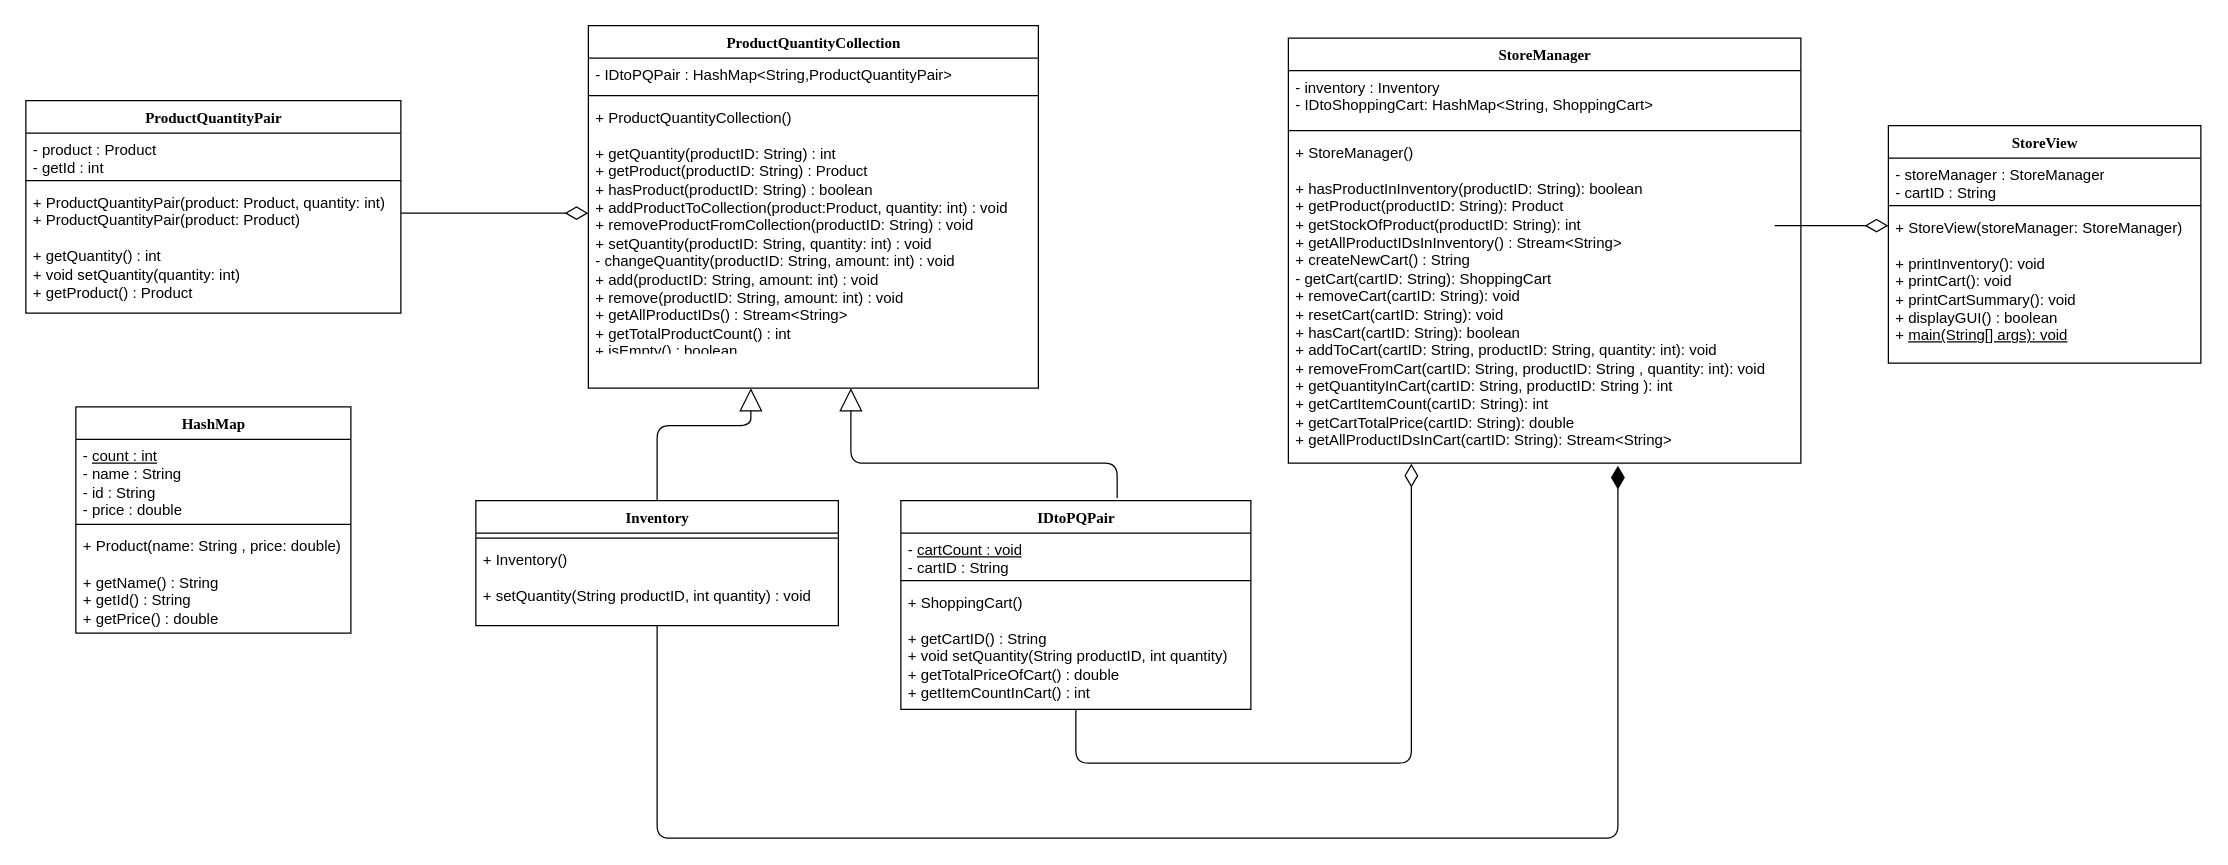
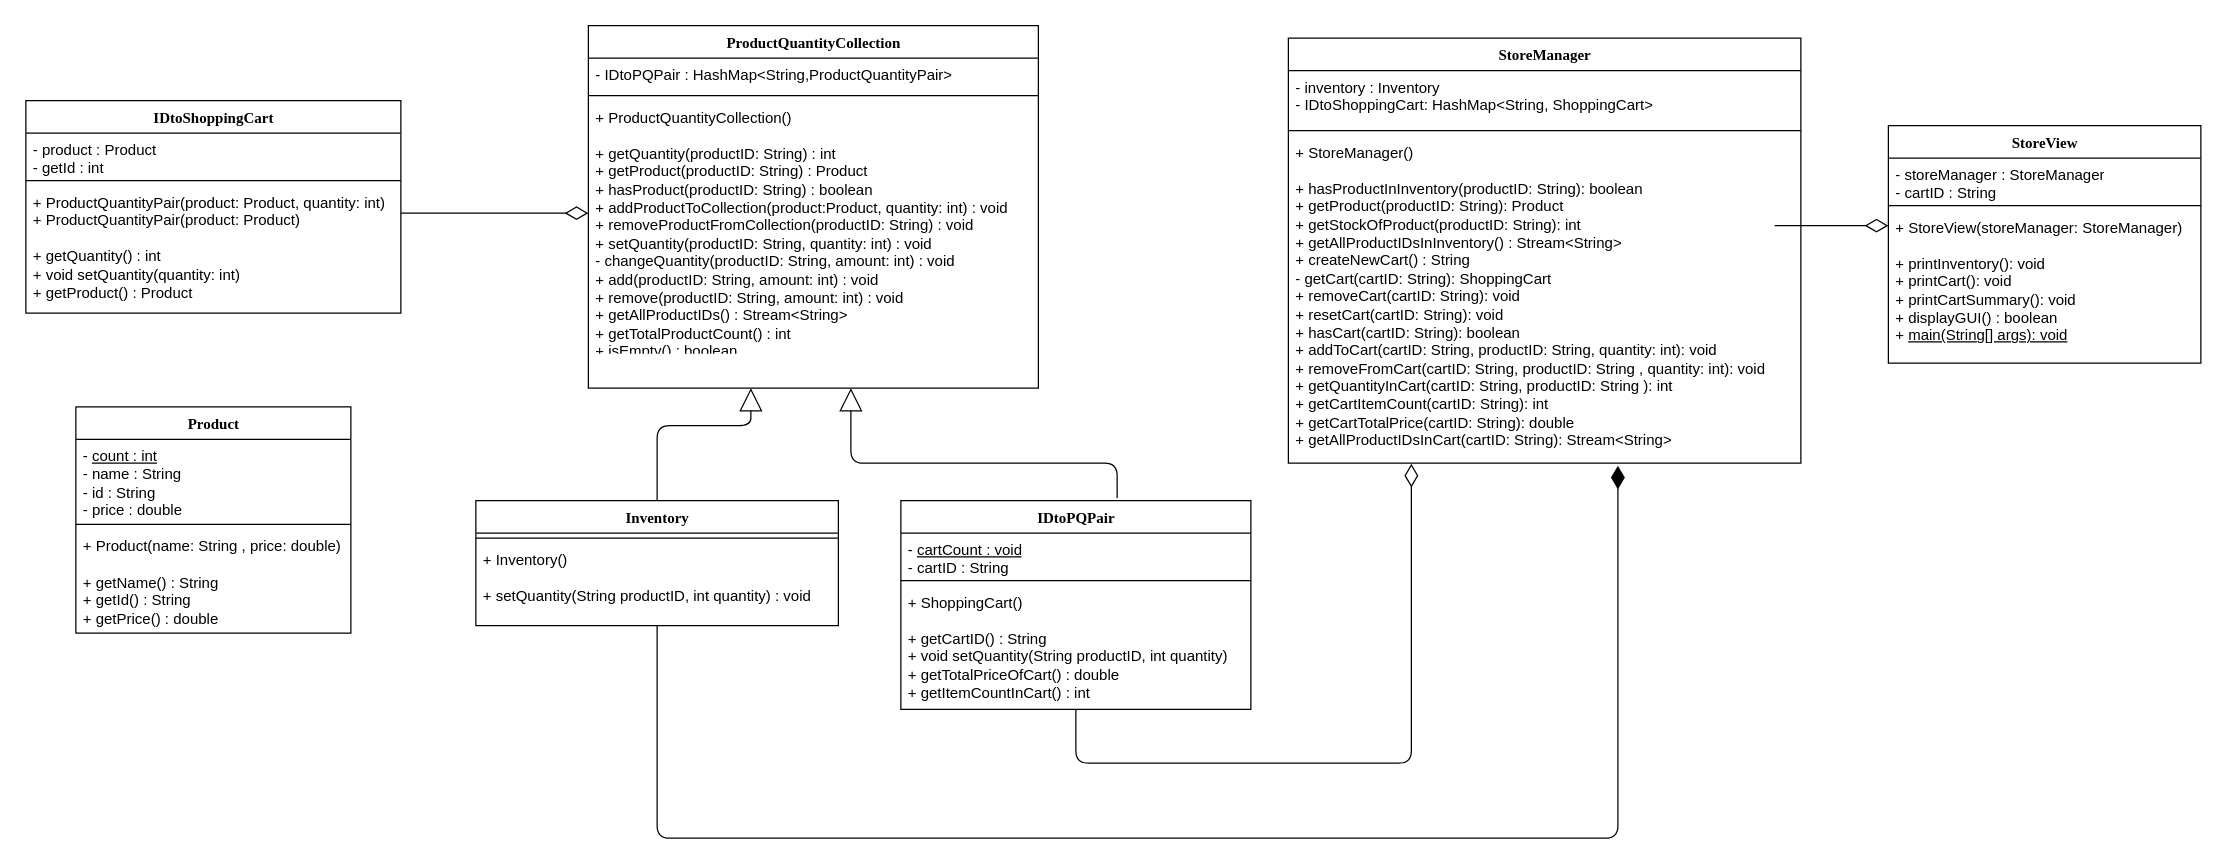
(214, 118) -> (214, 118)
(214, 425) -> (214, 425)
